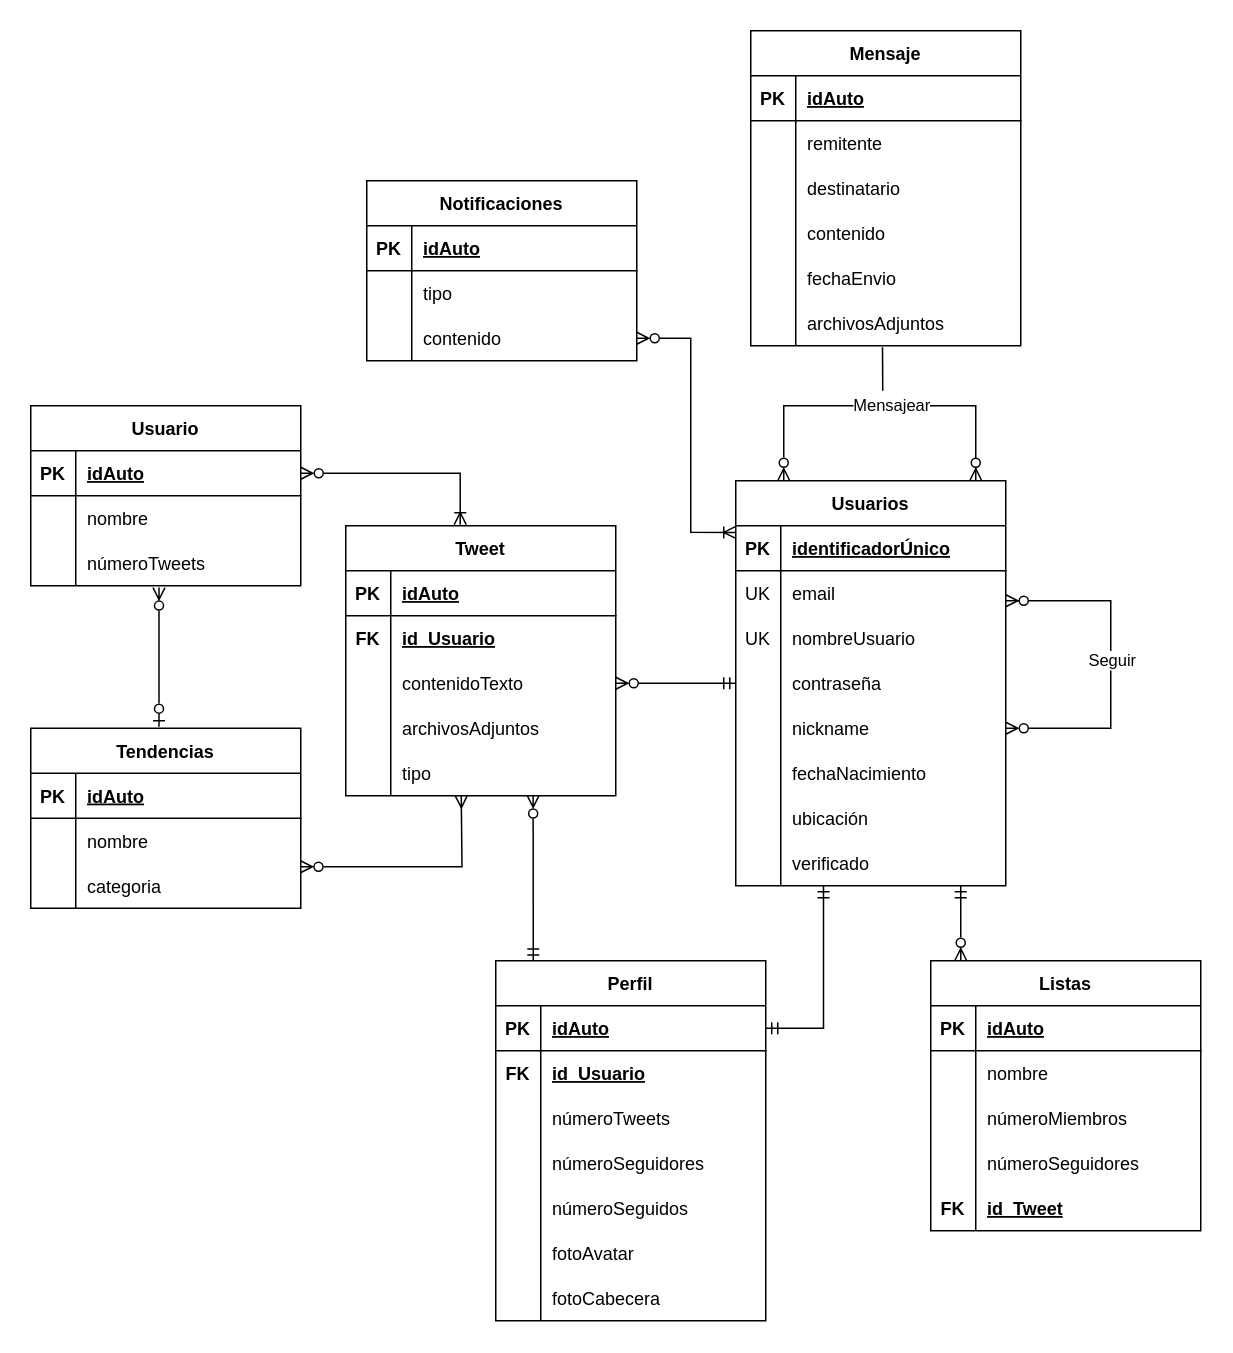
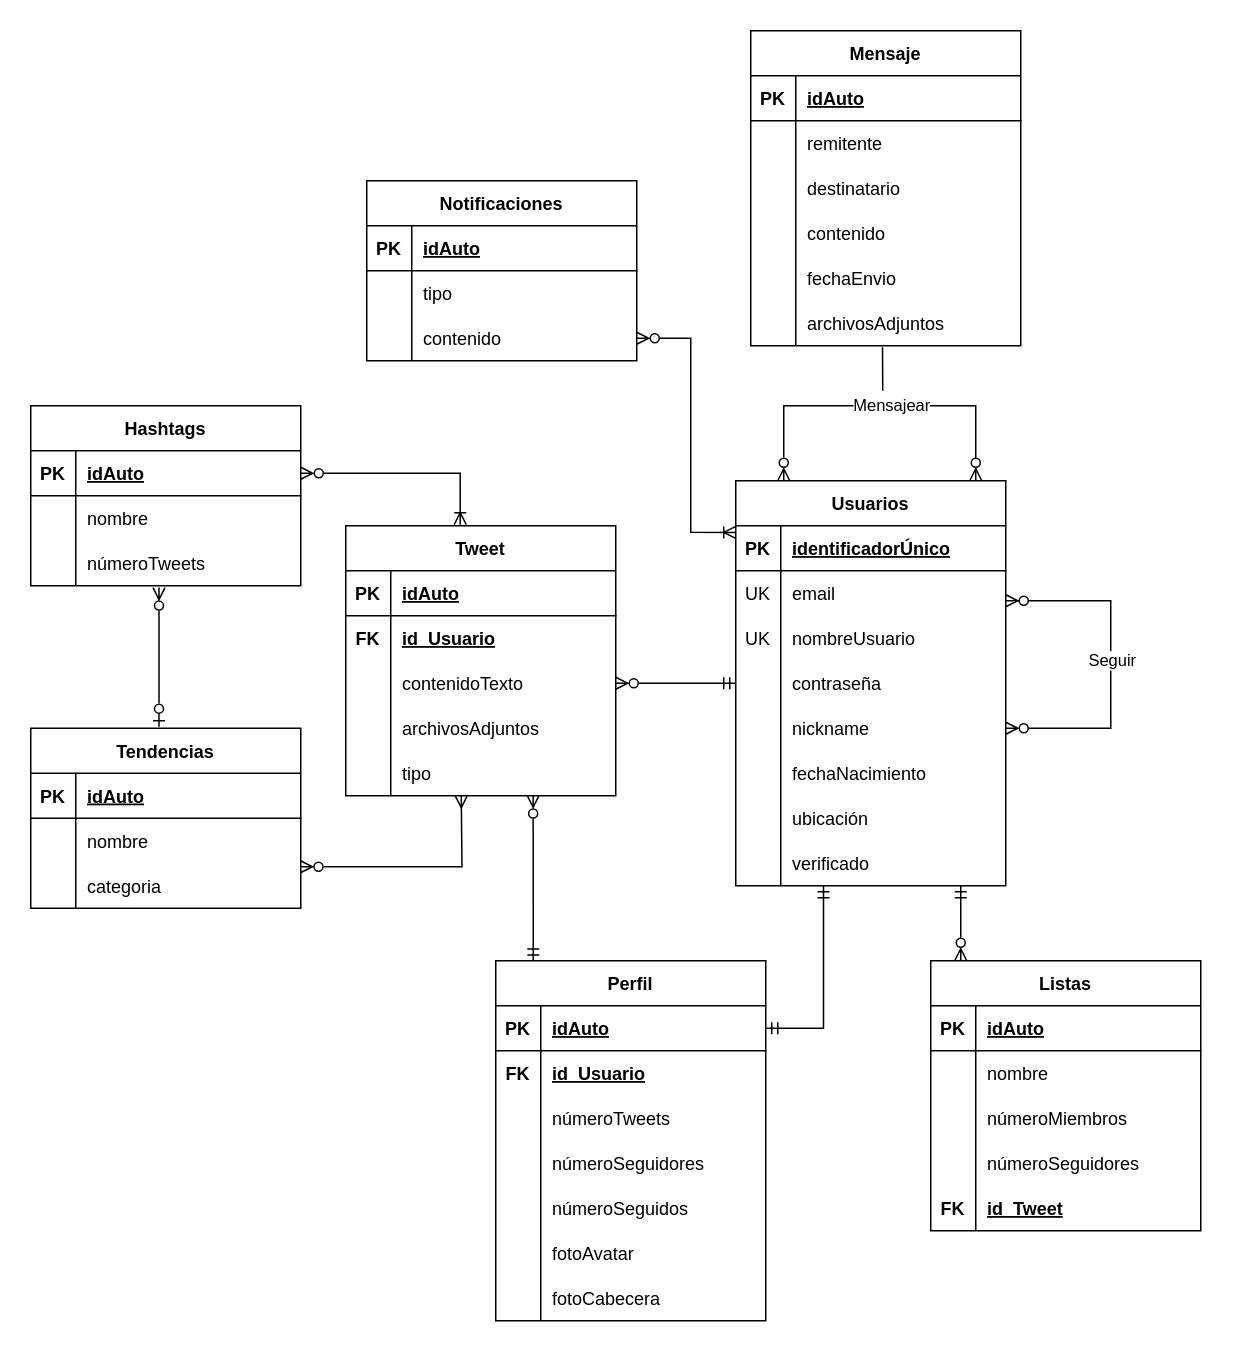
(165, 429) -> (165, 429)
